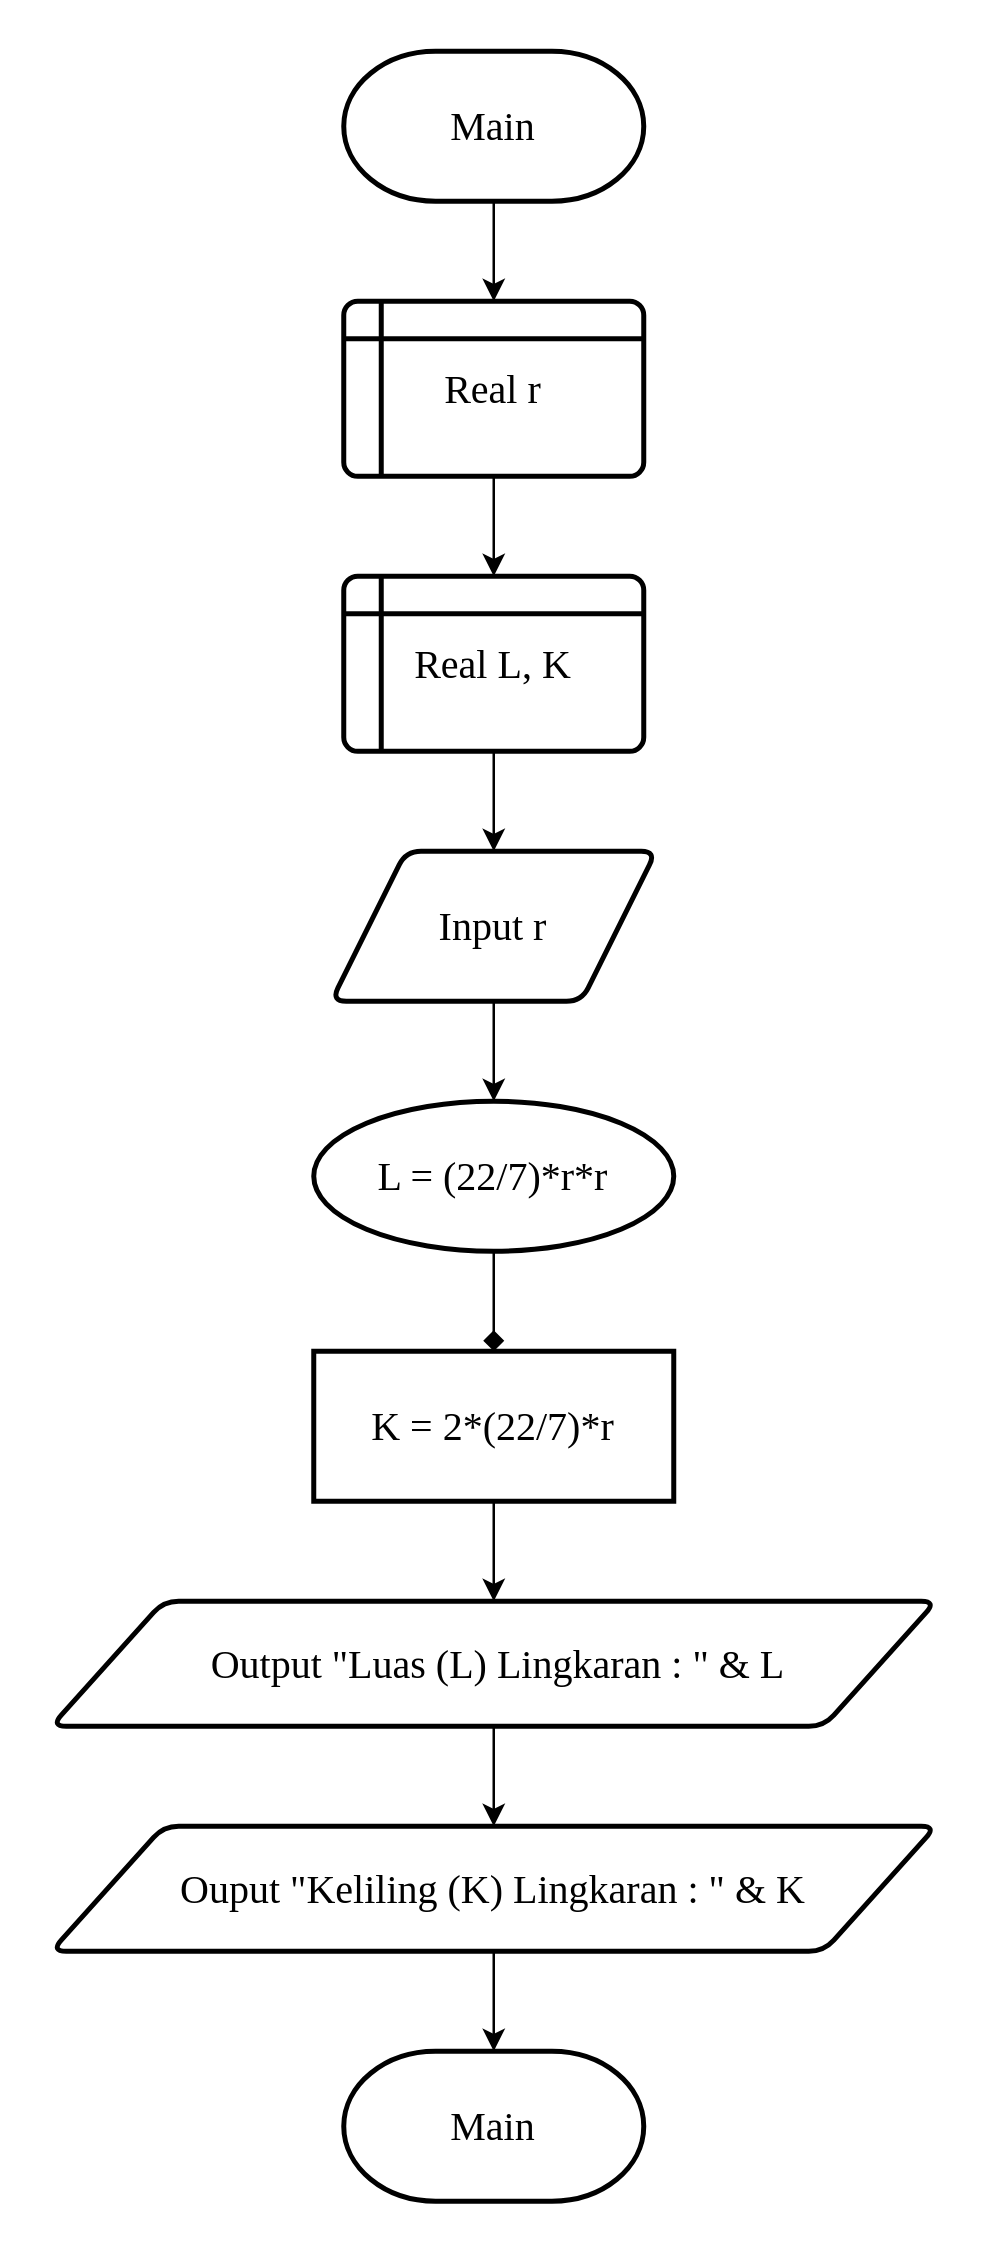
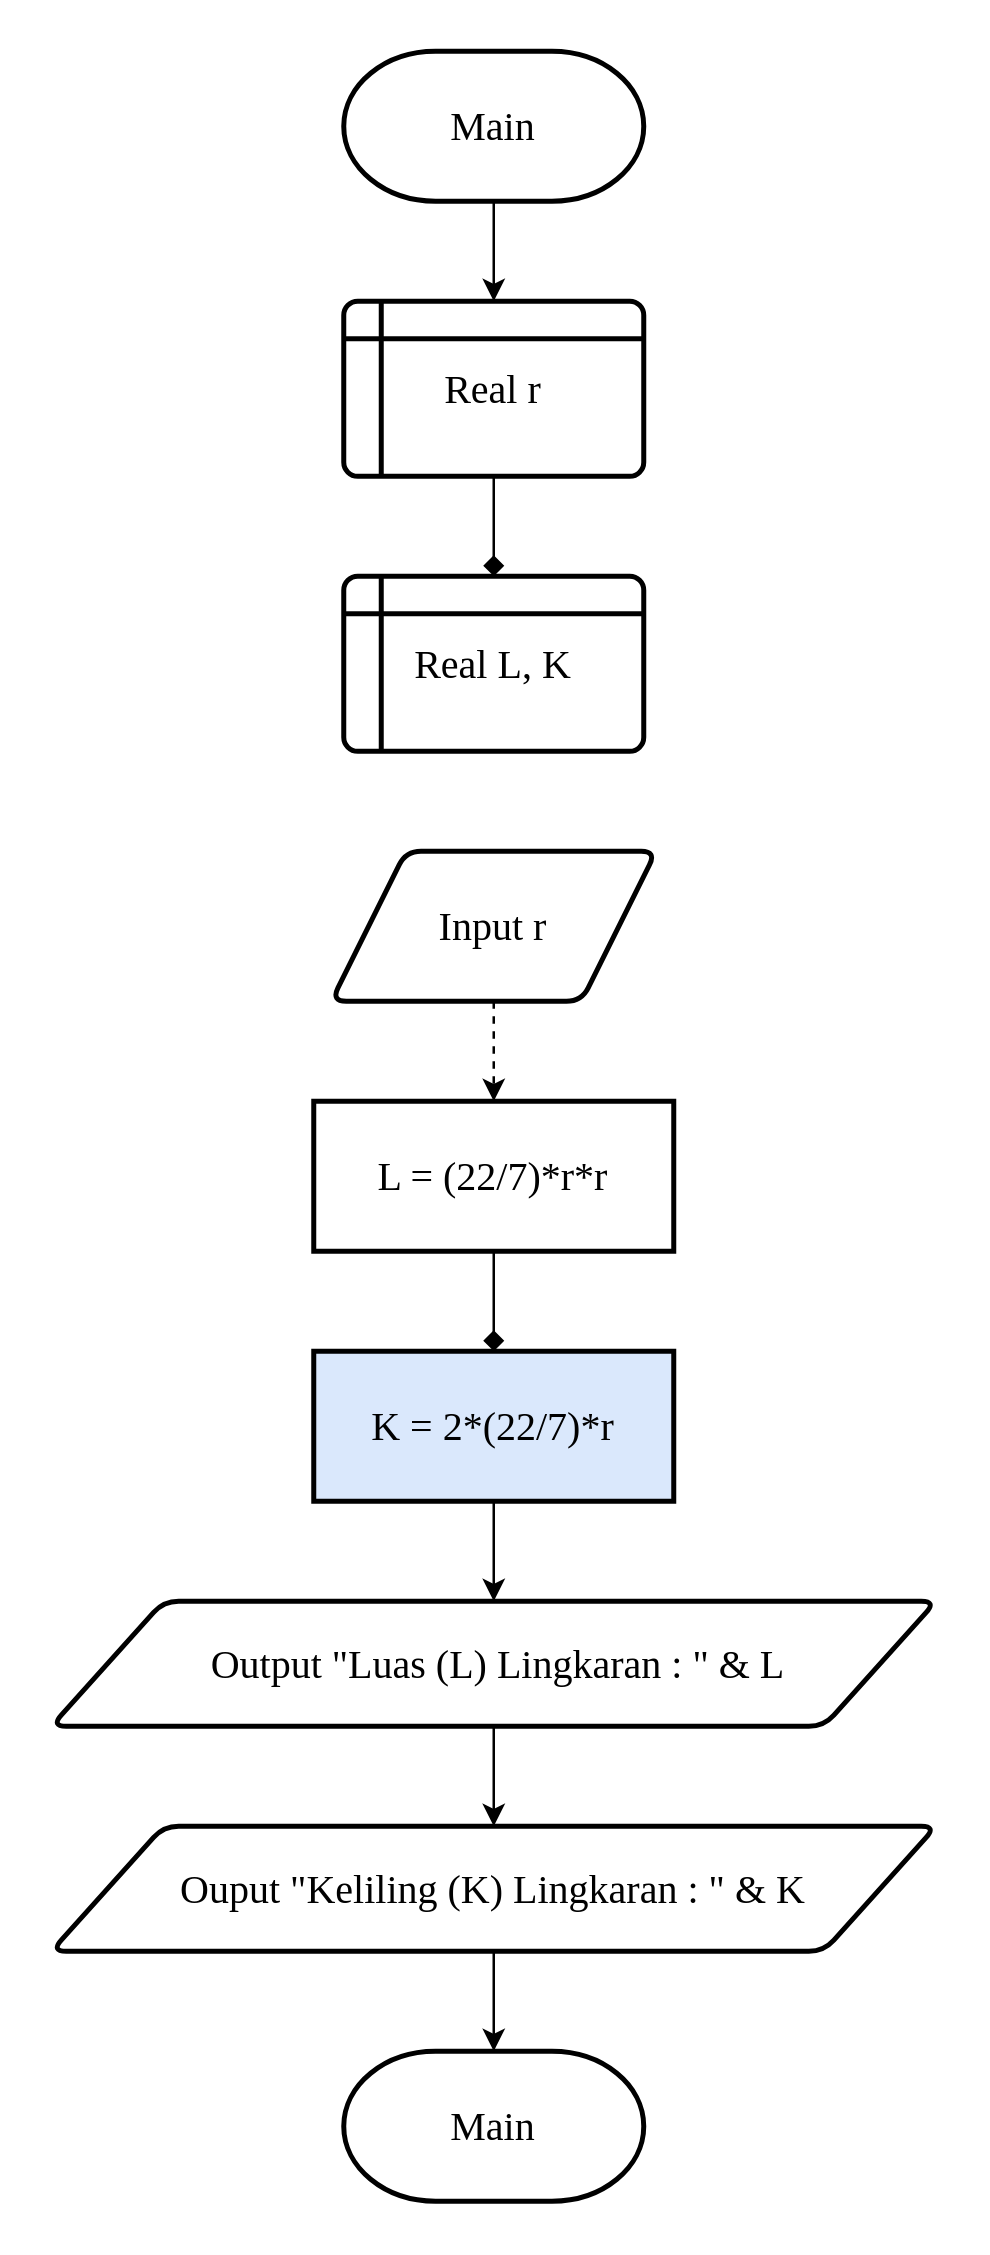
(494, 557) -> (494, 556)
(494, 793) -> none
(494, 1042) -> (494, 1042)
(494, 1176) -> (494, 1176)
(494, 1426) -> (494, 1426)
